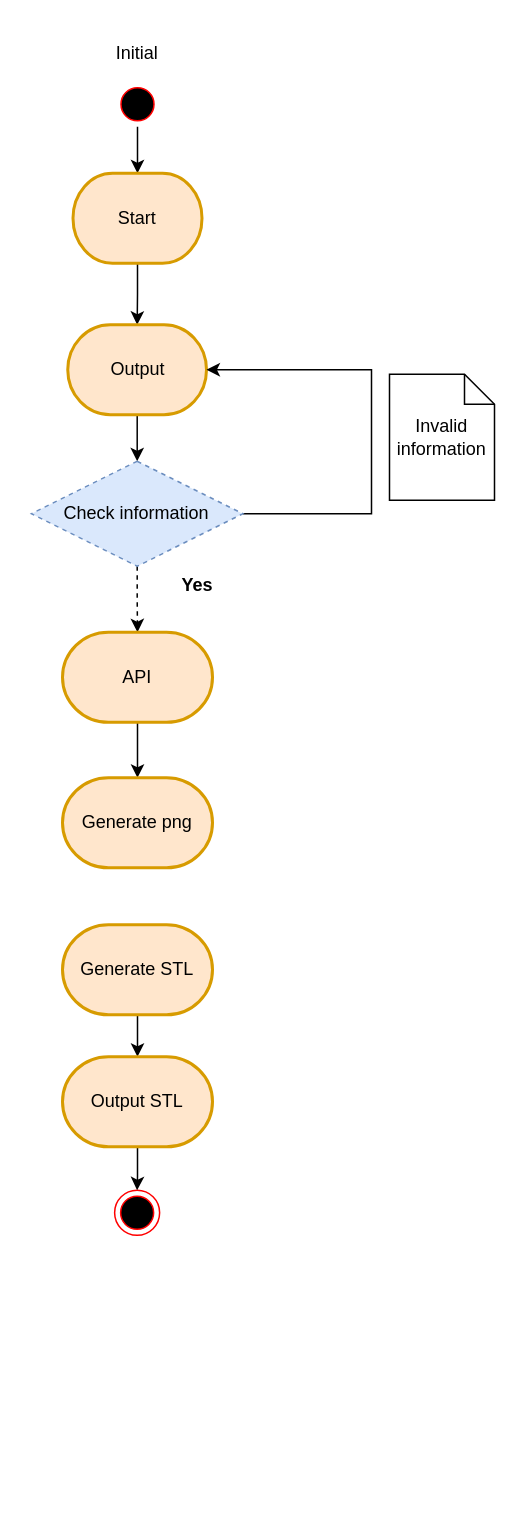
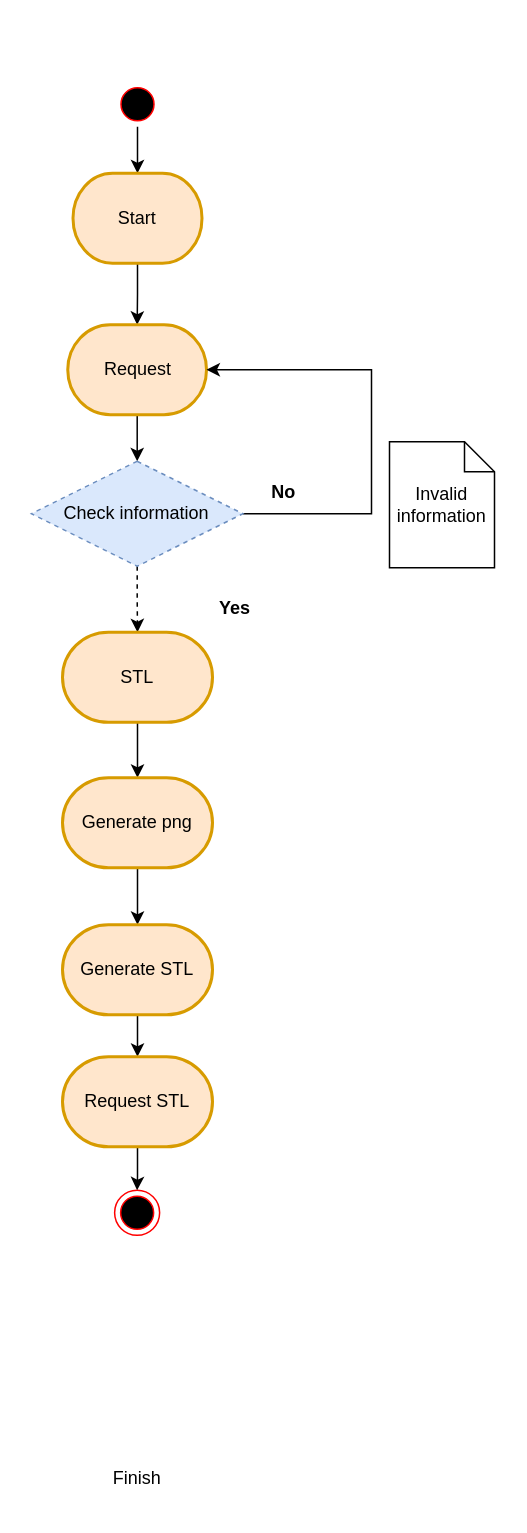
(137, 53) -> none
(138, 370) -> (138, 370)
(442, 437) -> (442, 505)
none -> (284, 491)
(198, 584) -> (235, 607)
(137, 677) -> (137, 677)
none -> (137, 894)
(137, 1102) -> (137, 1102)
none -> (137, 1478)
